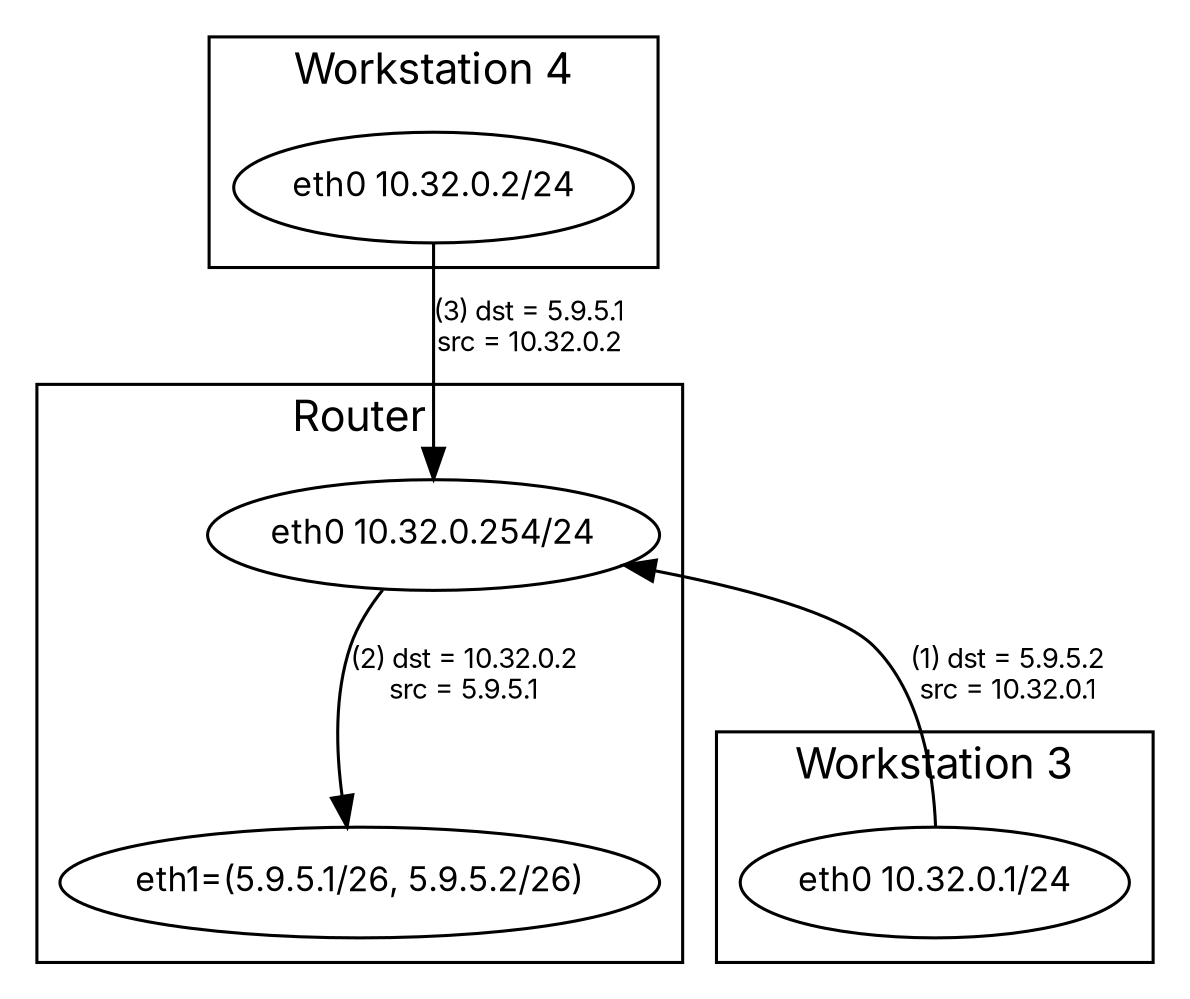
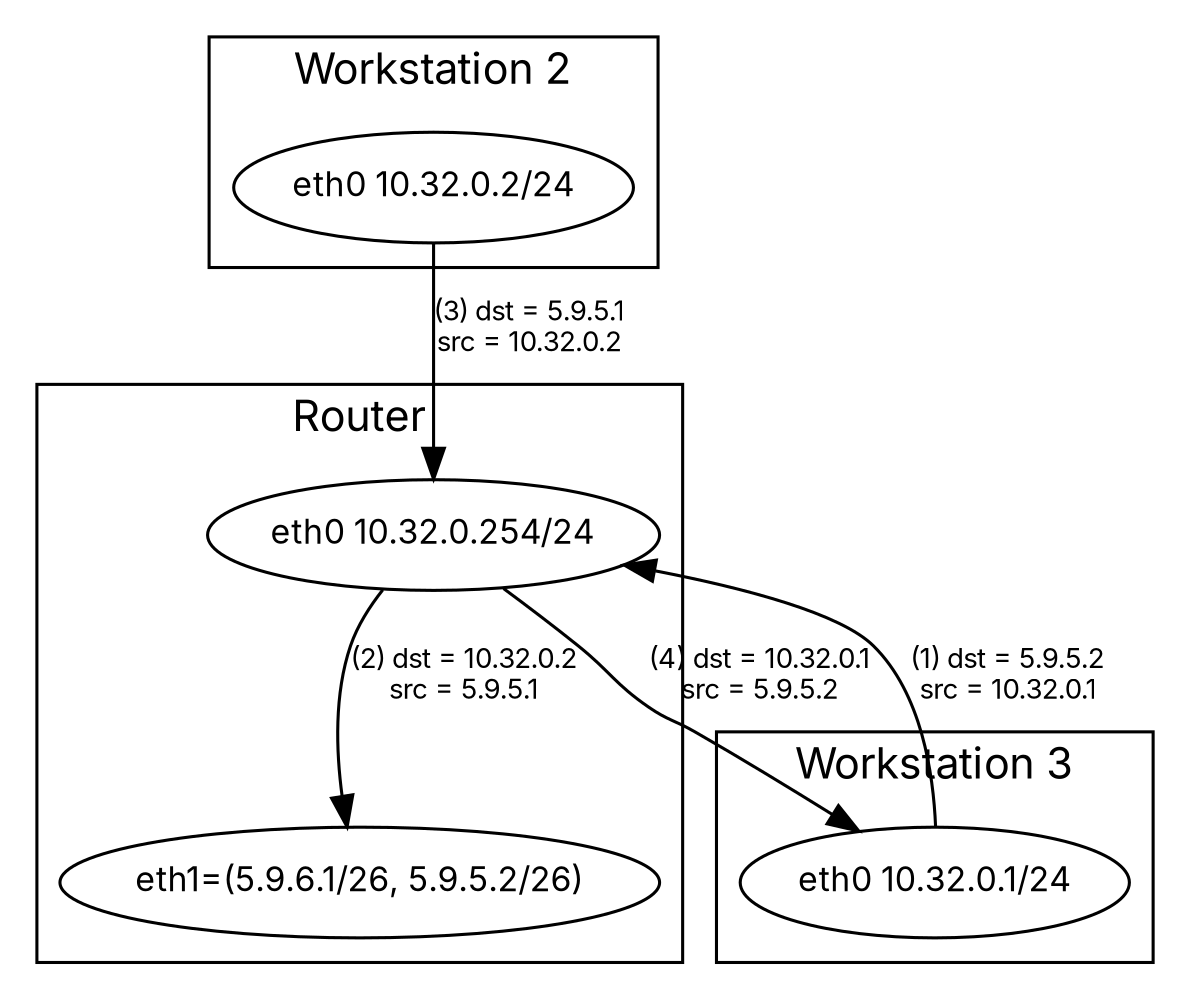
(434, 72) -> (434, 72)
none -> (659, 714)
(360, 883) -> (360, 883)
